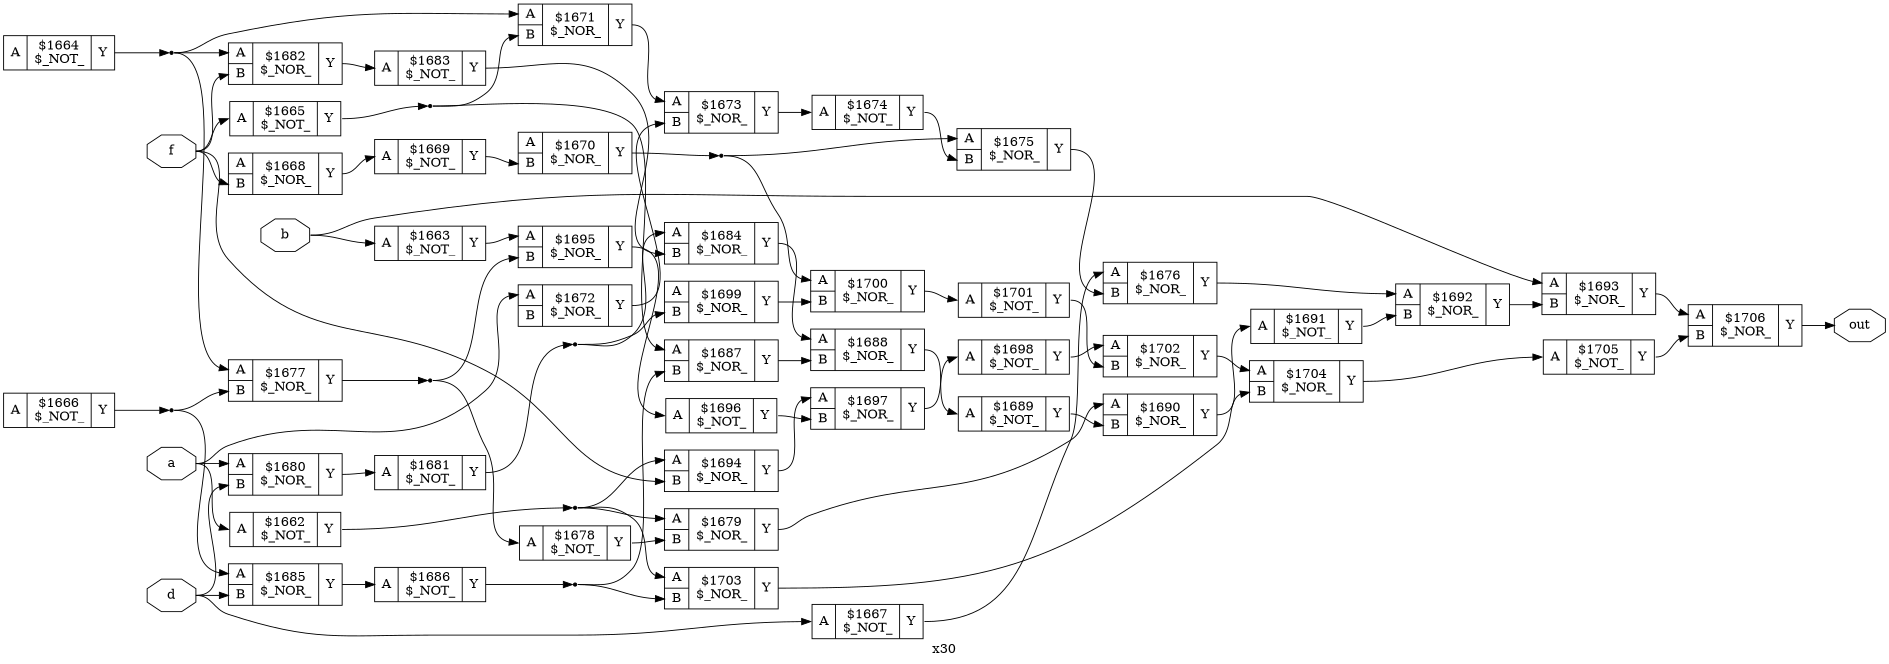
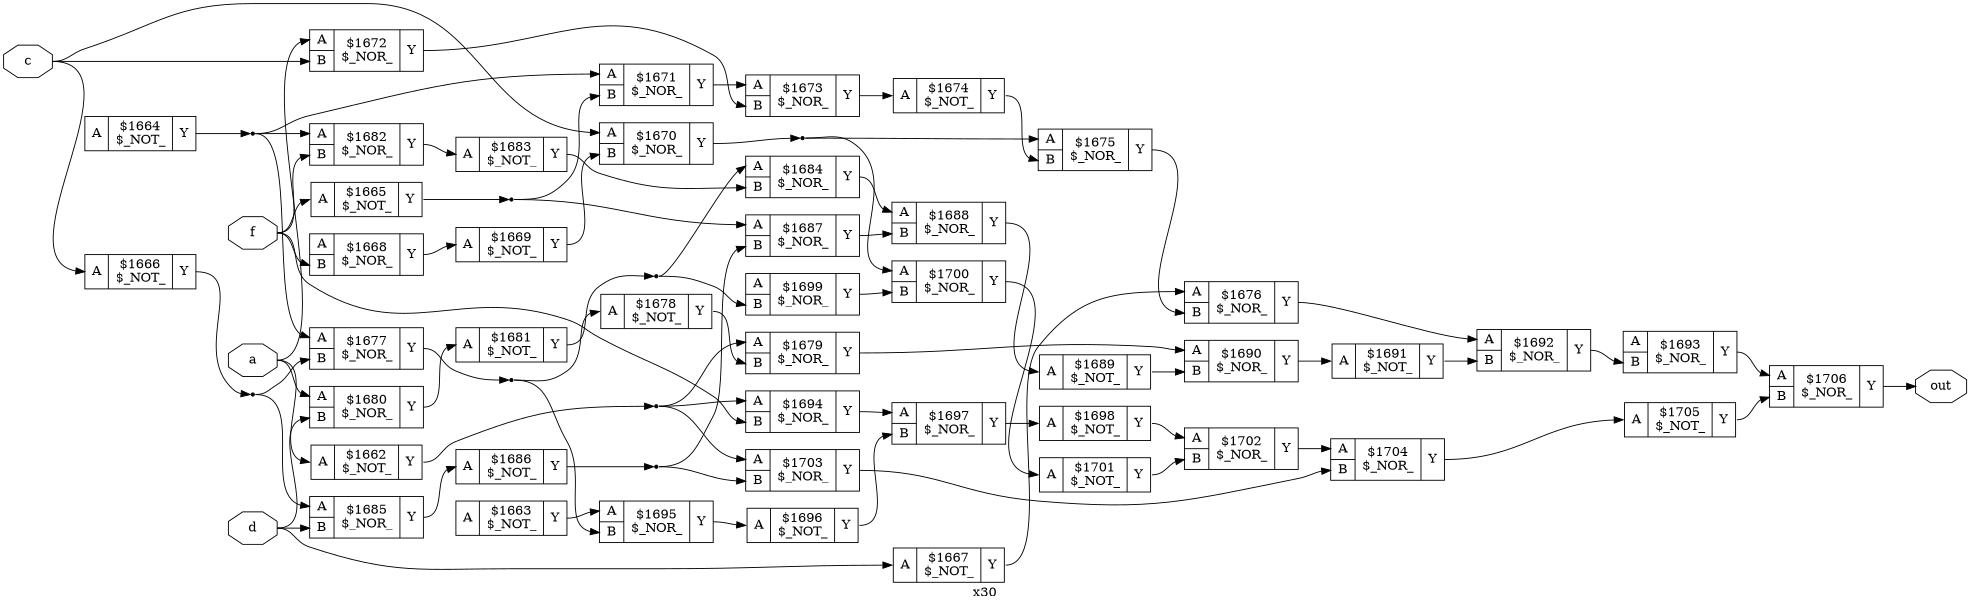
none -> (28, 61)
(285, 235) -> none
